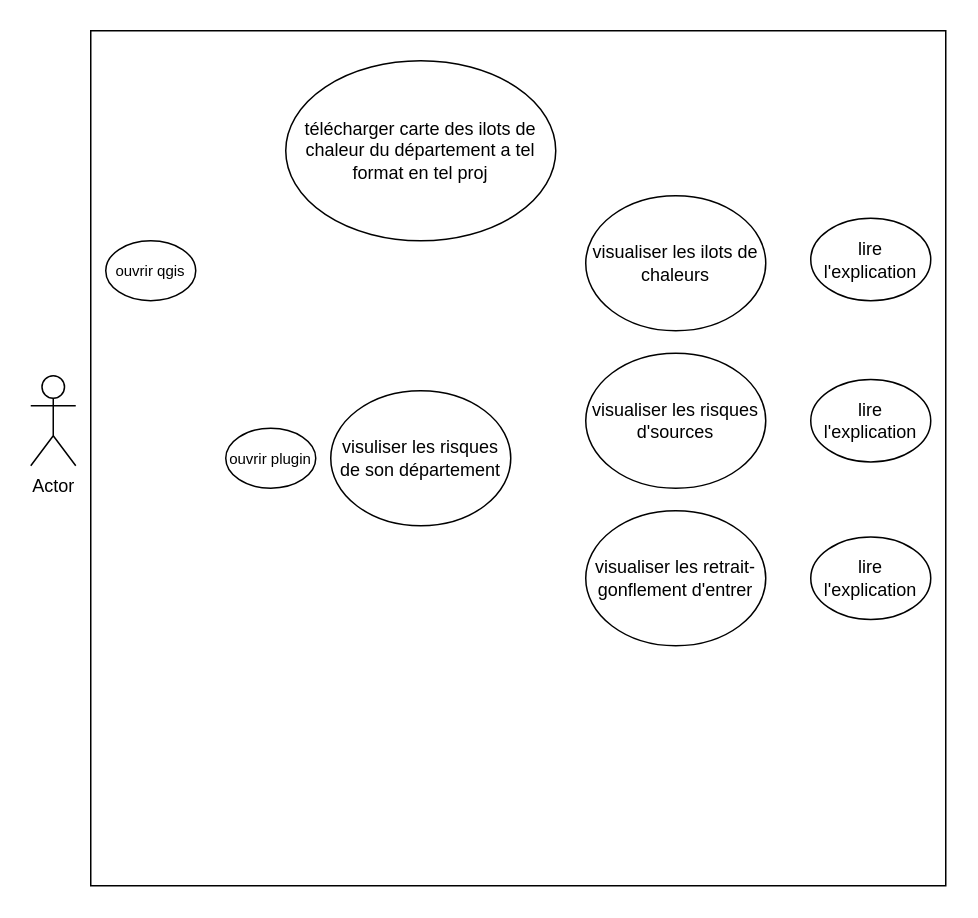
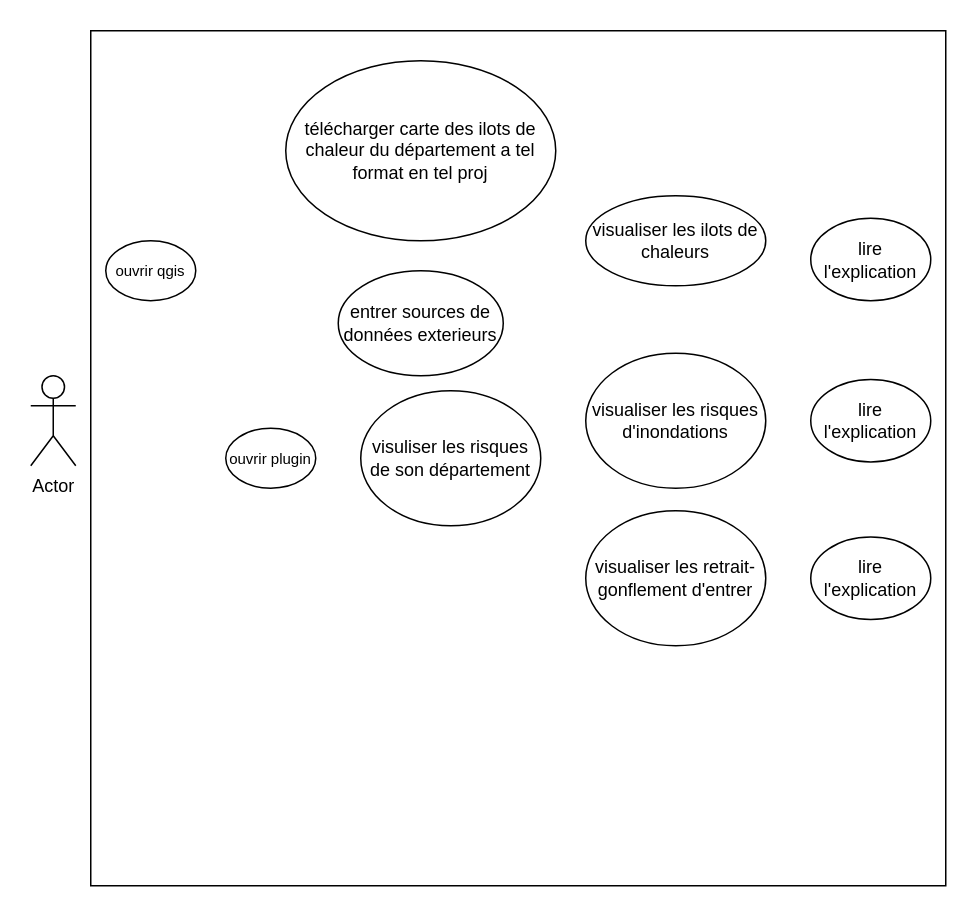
(676, 263) -> (676, 241)
none -> (421, 323)
(676, 421) -> (676, 421)
(421, 458) -> (451, 458)
